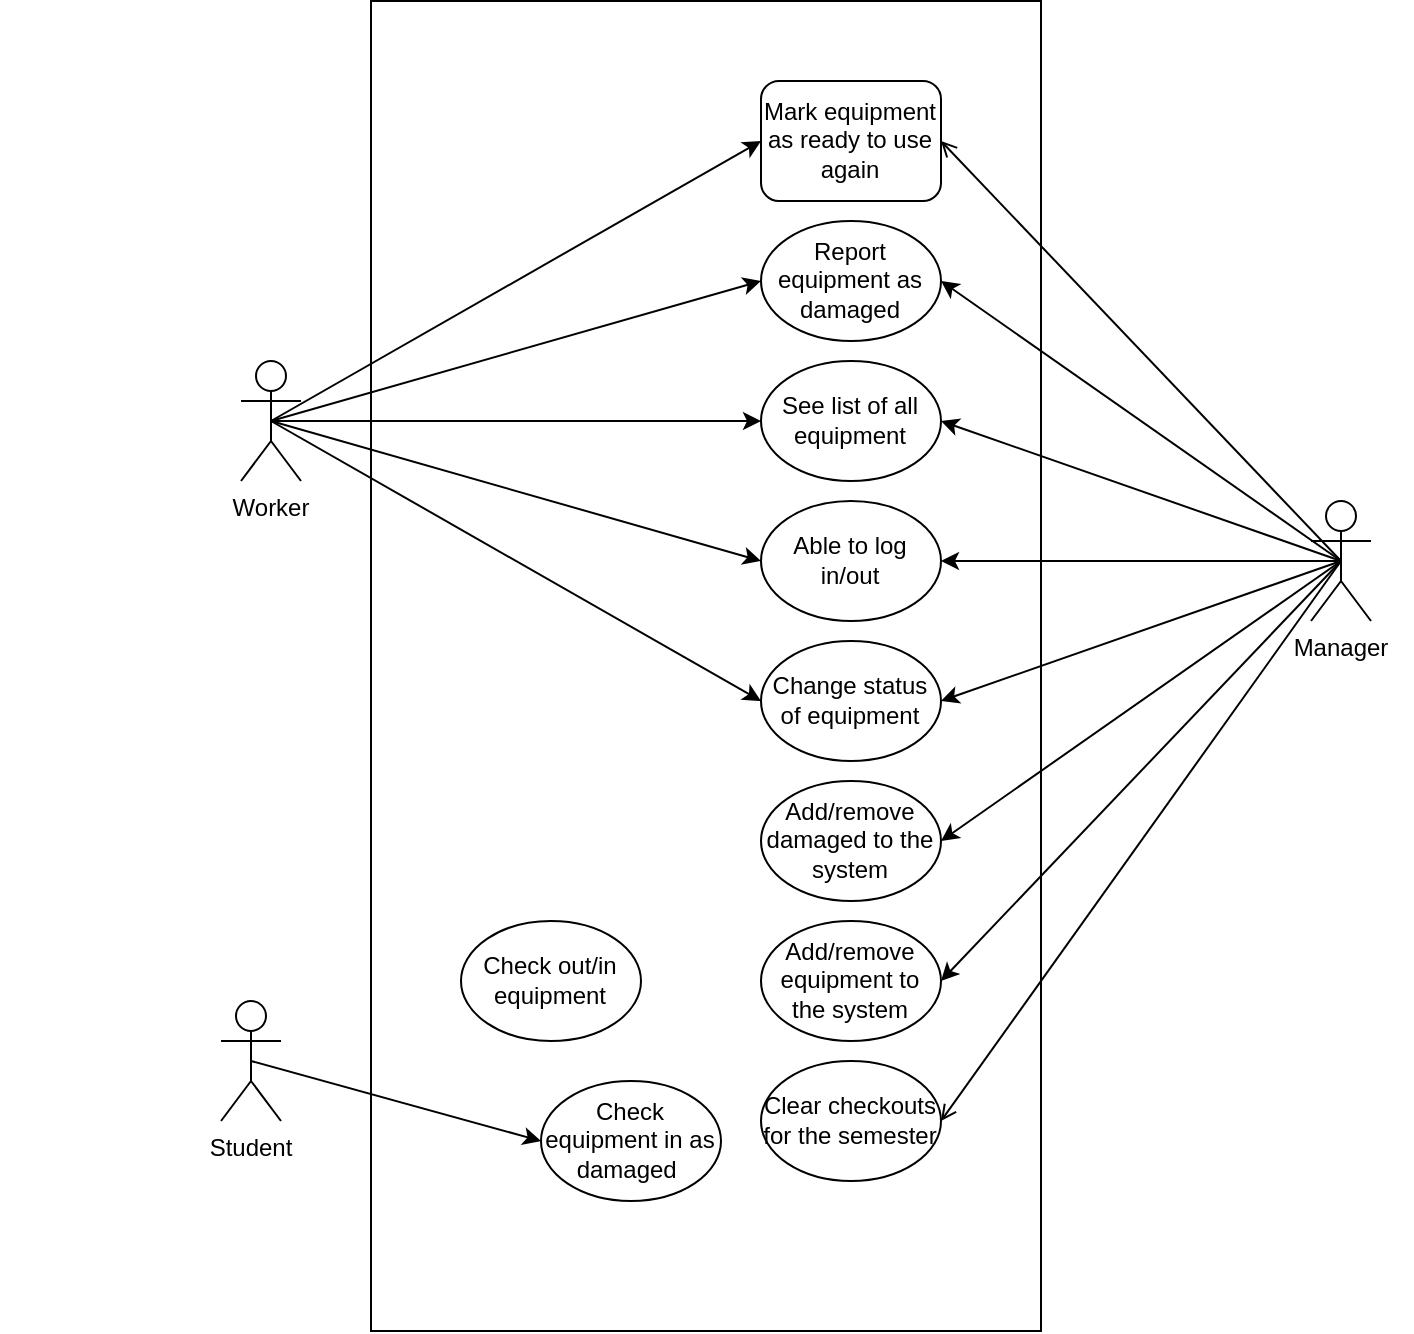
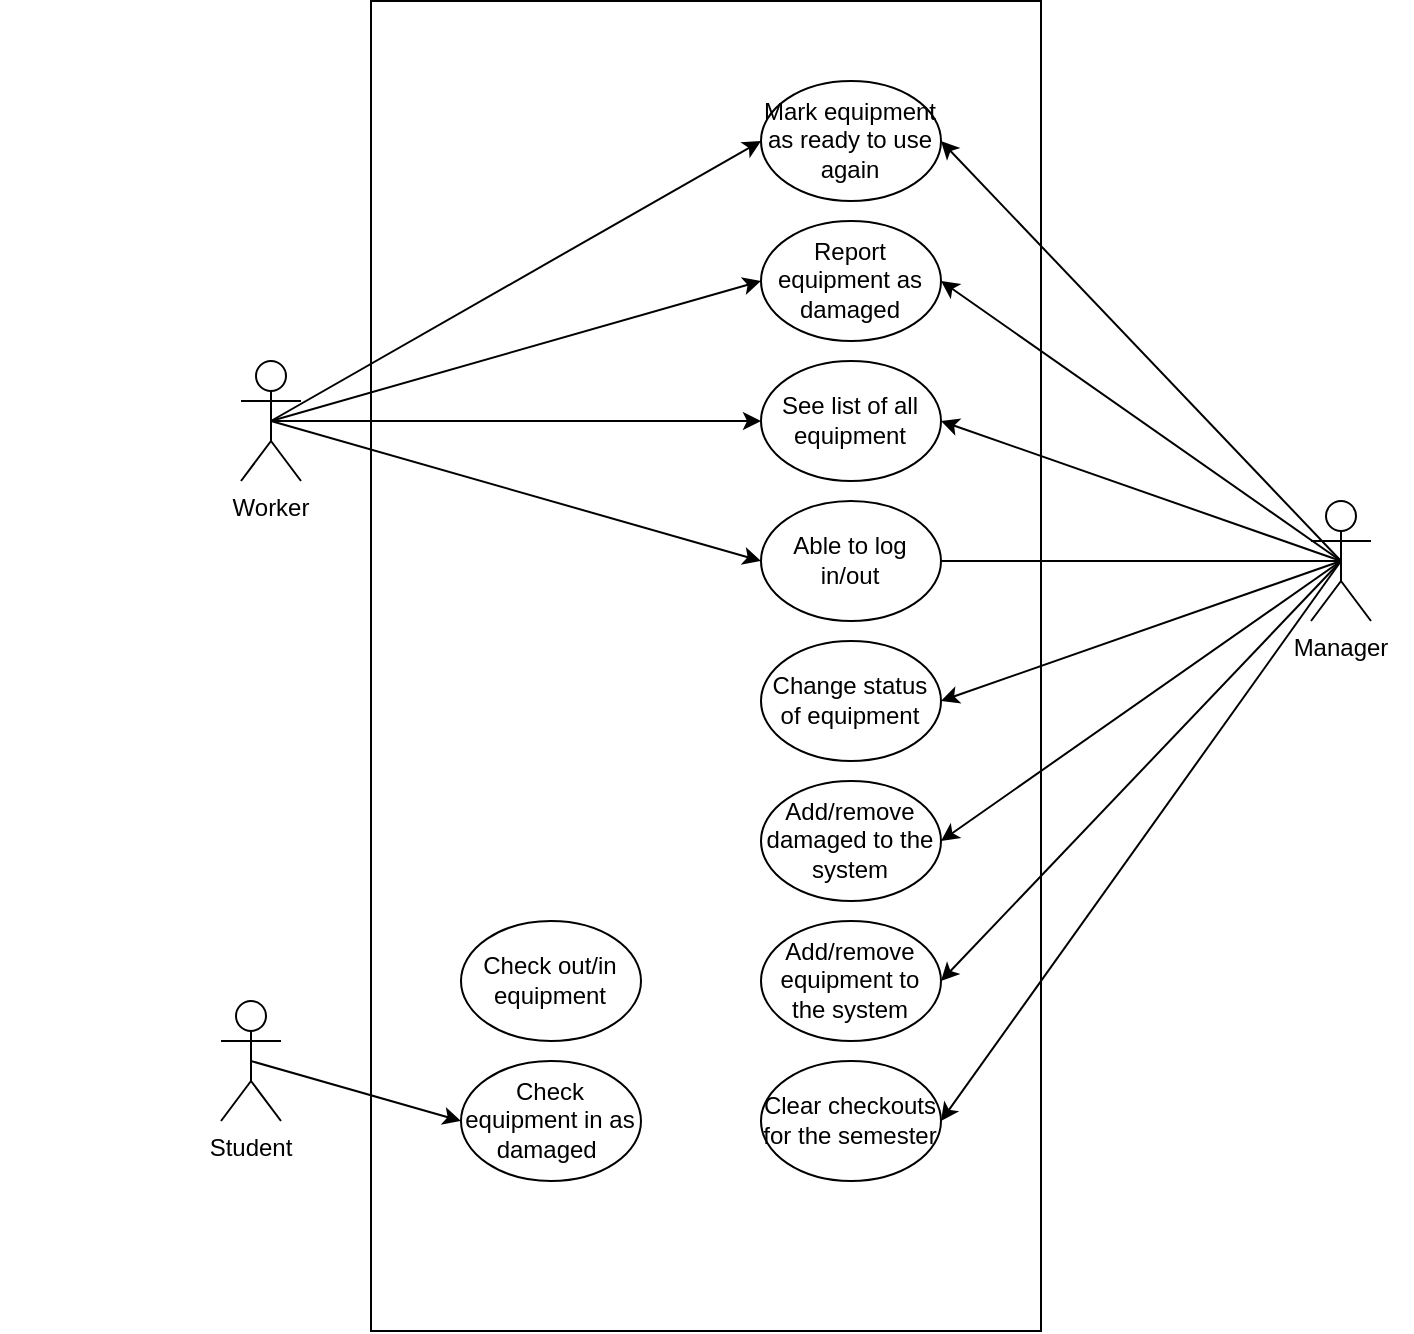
(851, 141) -> (851, 141)
(948, 149) -> (950, 151)
(956, 561) -> (950, 561)
(517, 562) -> none
(947, 1112) -> (950, 1109)
(631, 1141) -> (551, 1121)
